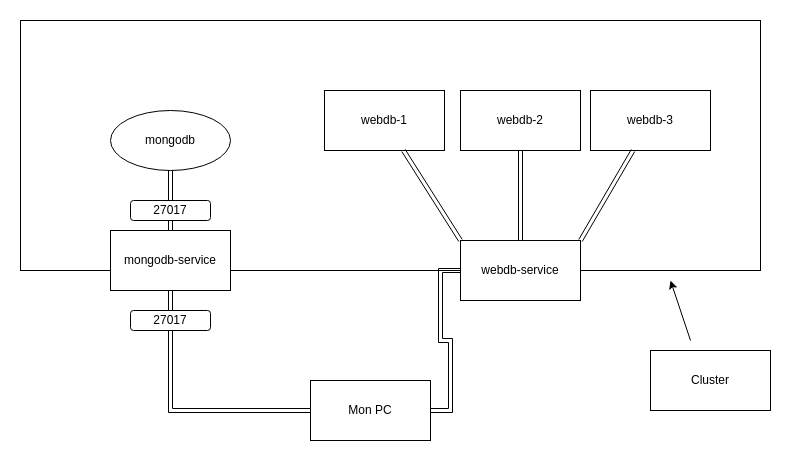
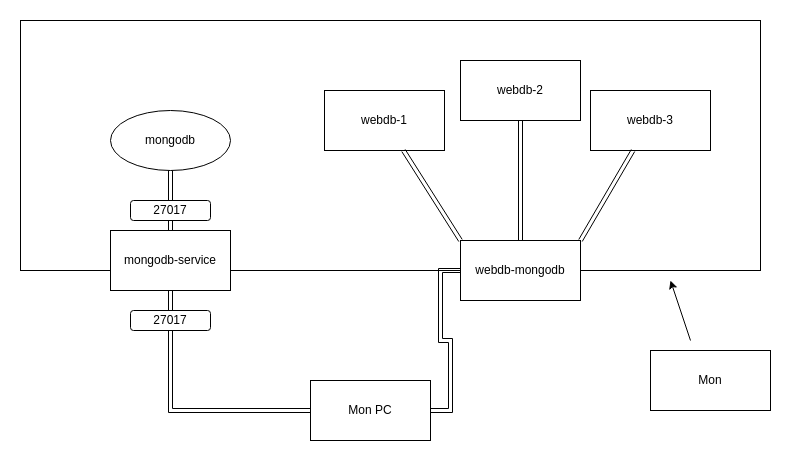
(521, 121) -> (521, 91)
(521, 271) -> (521, 271)
(711, 381) -> (711, 381)
